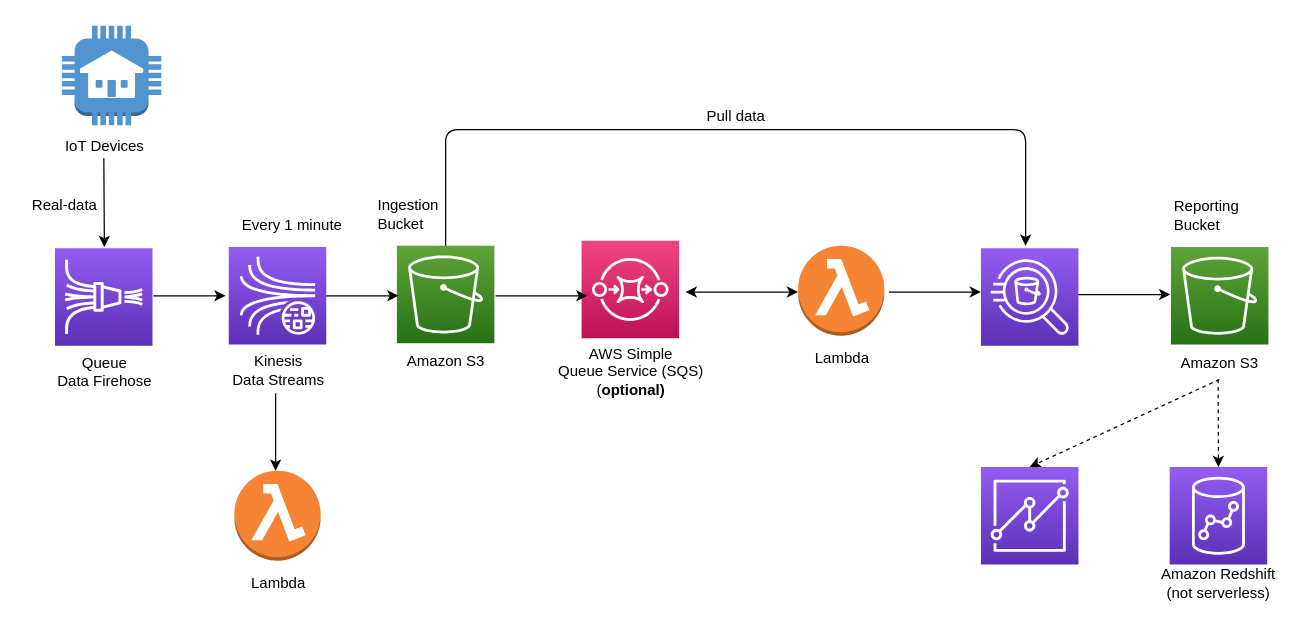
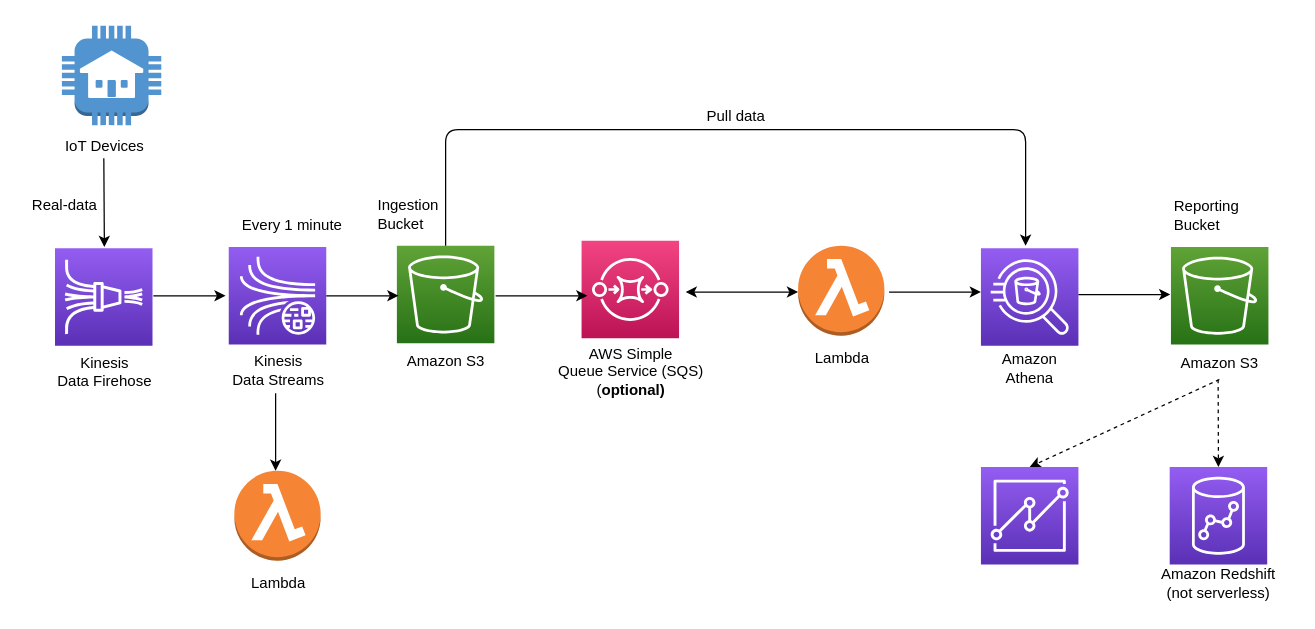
none -> (1030, 368)
(105, 372) -> (105, 372)
